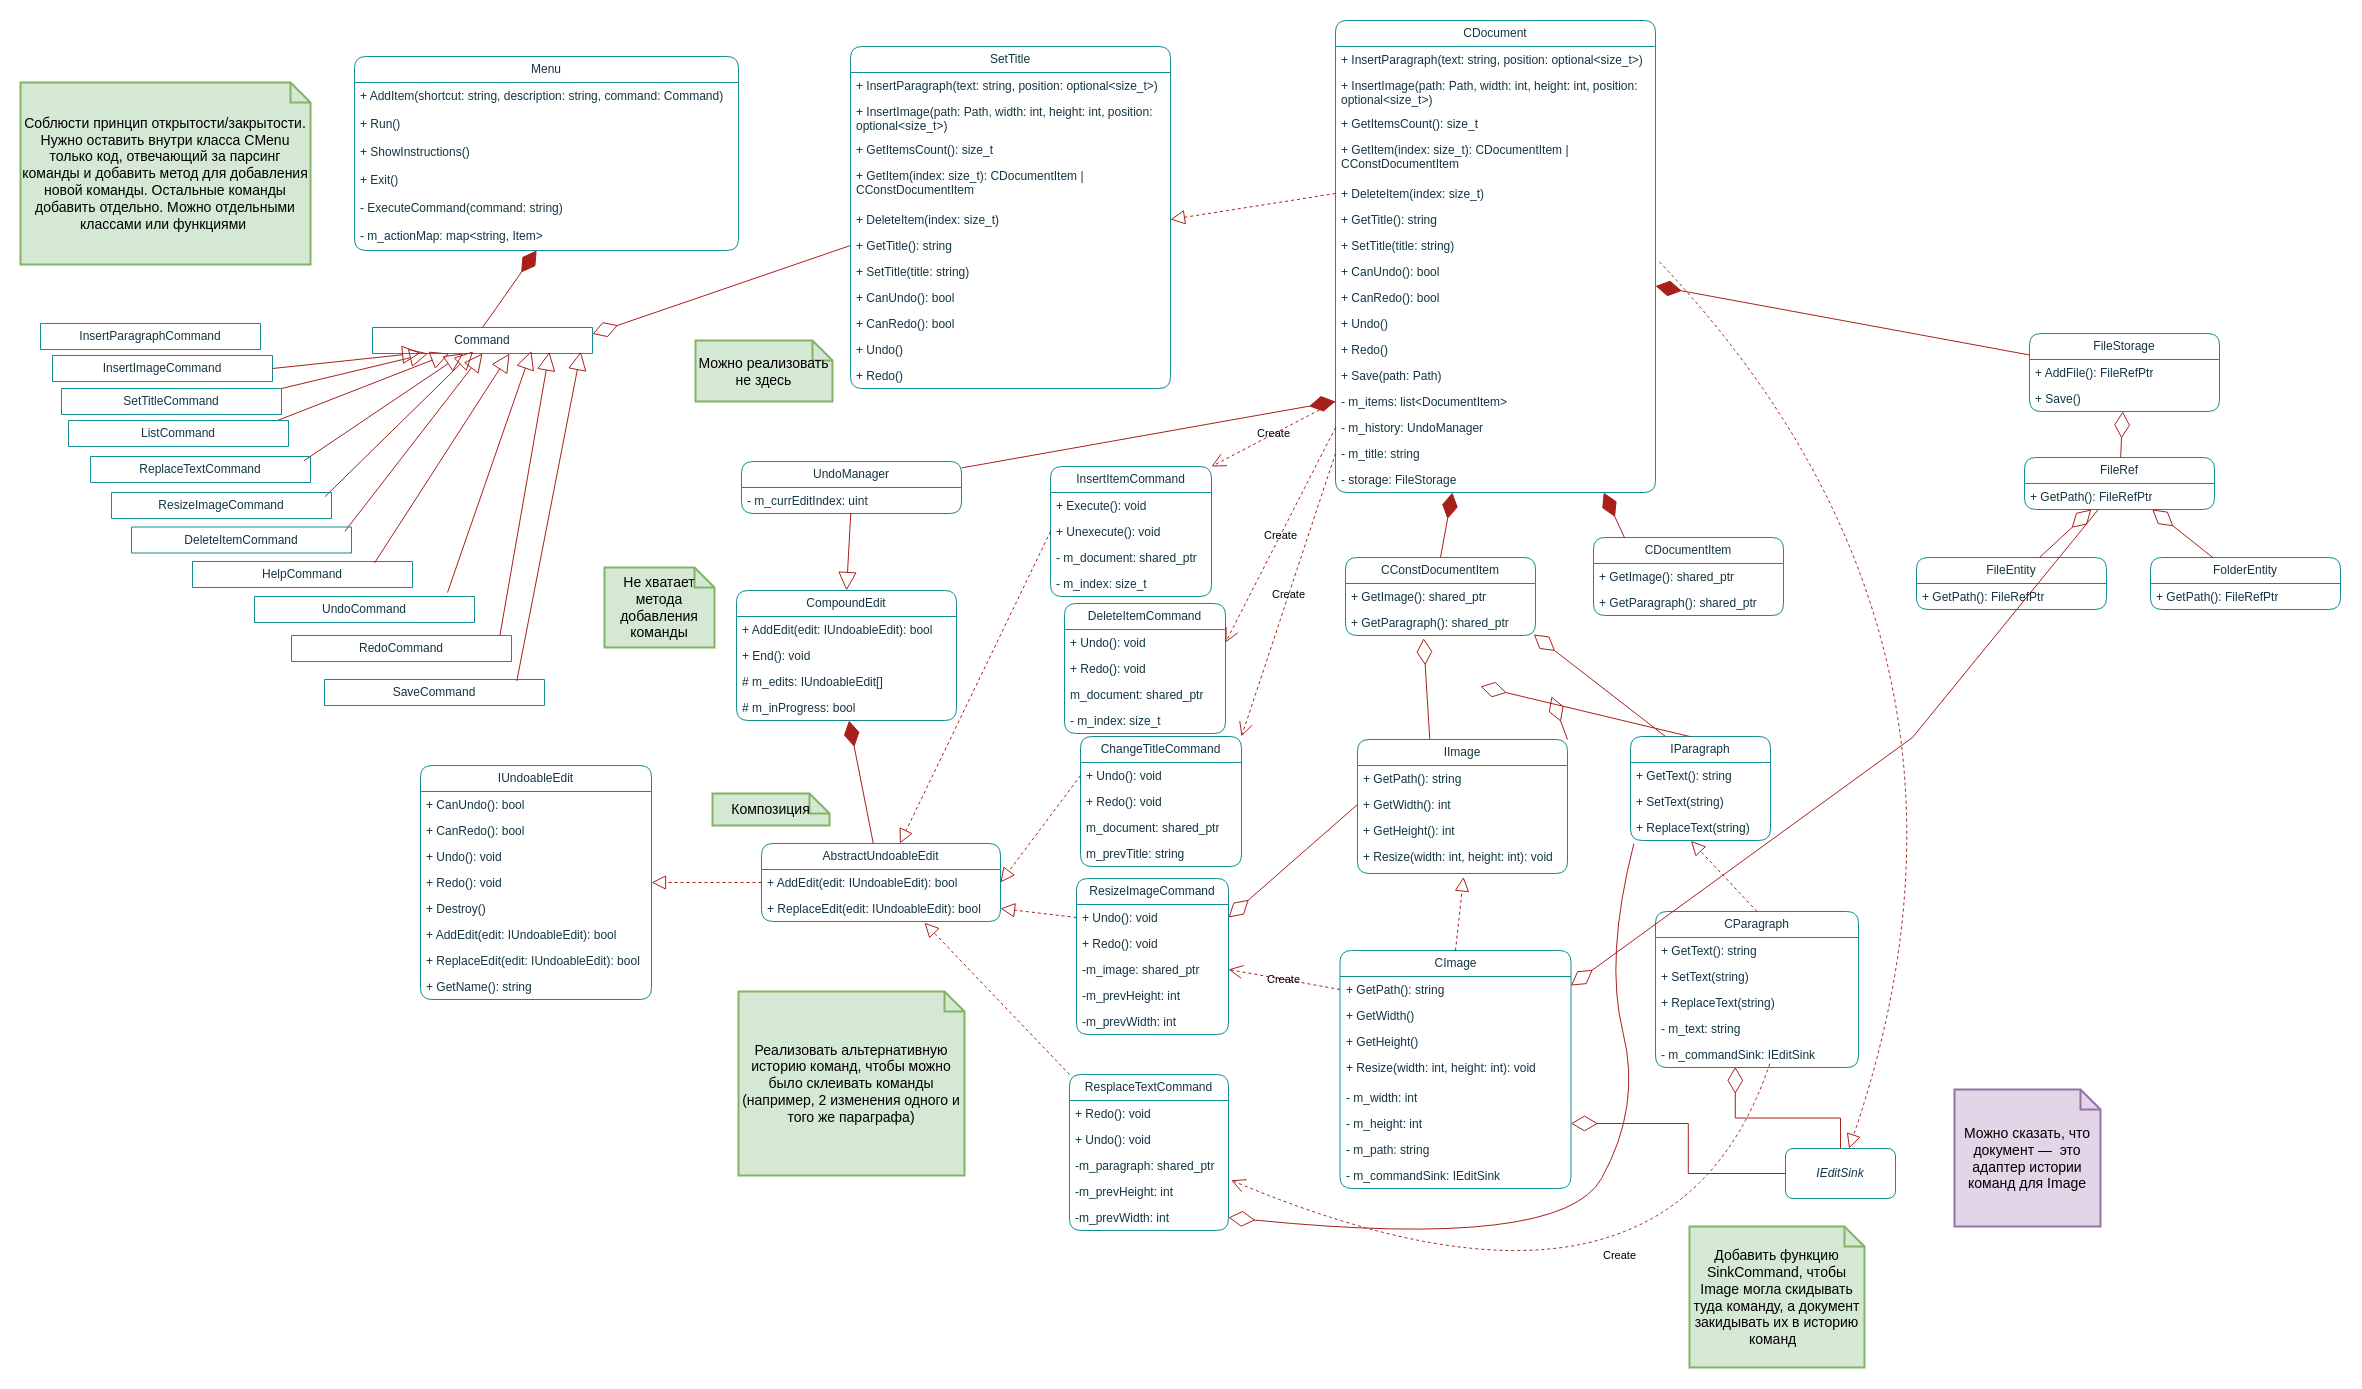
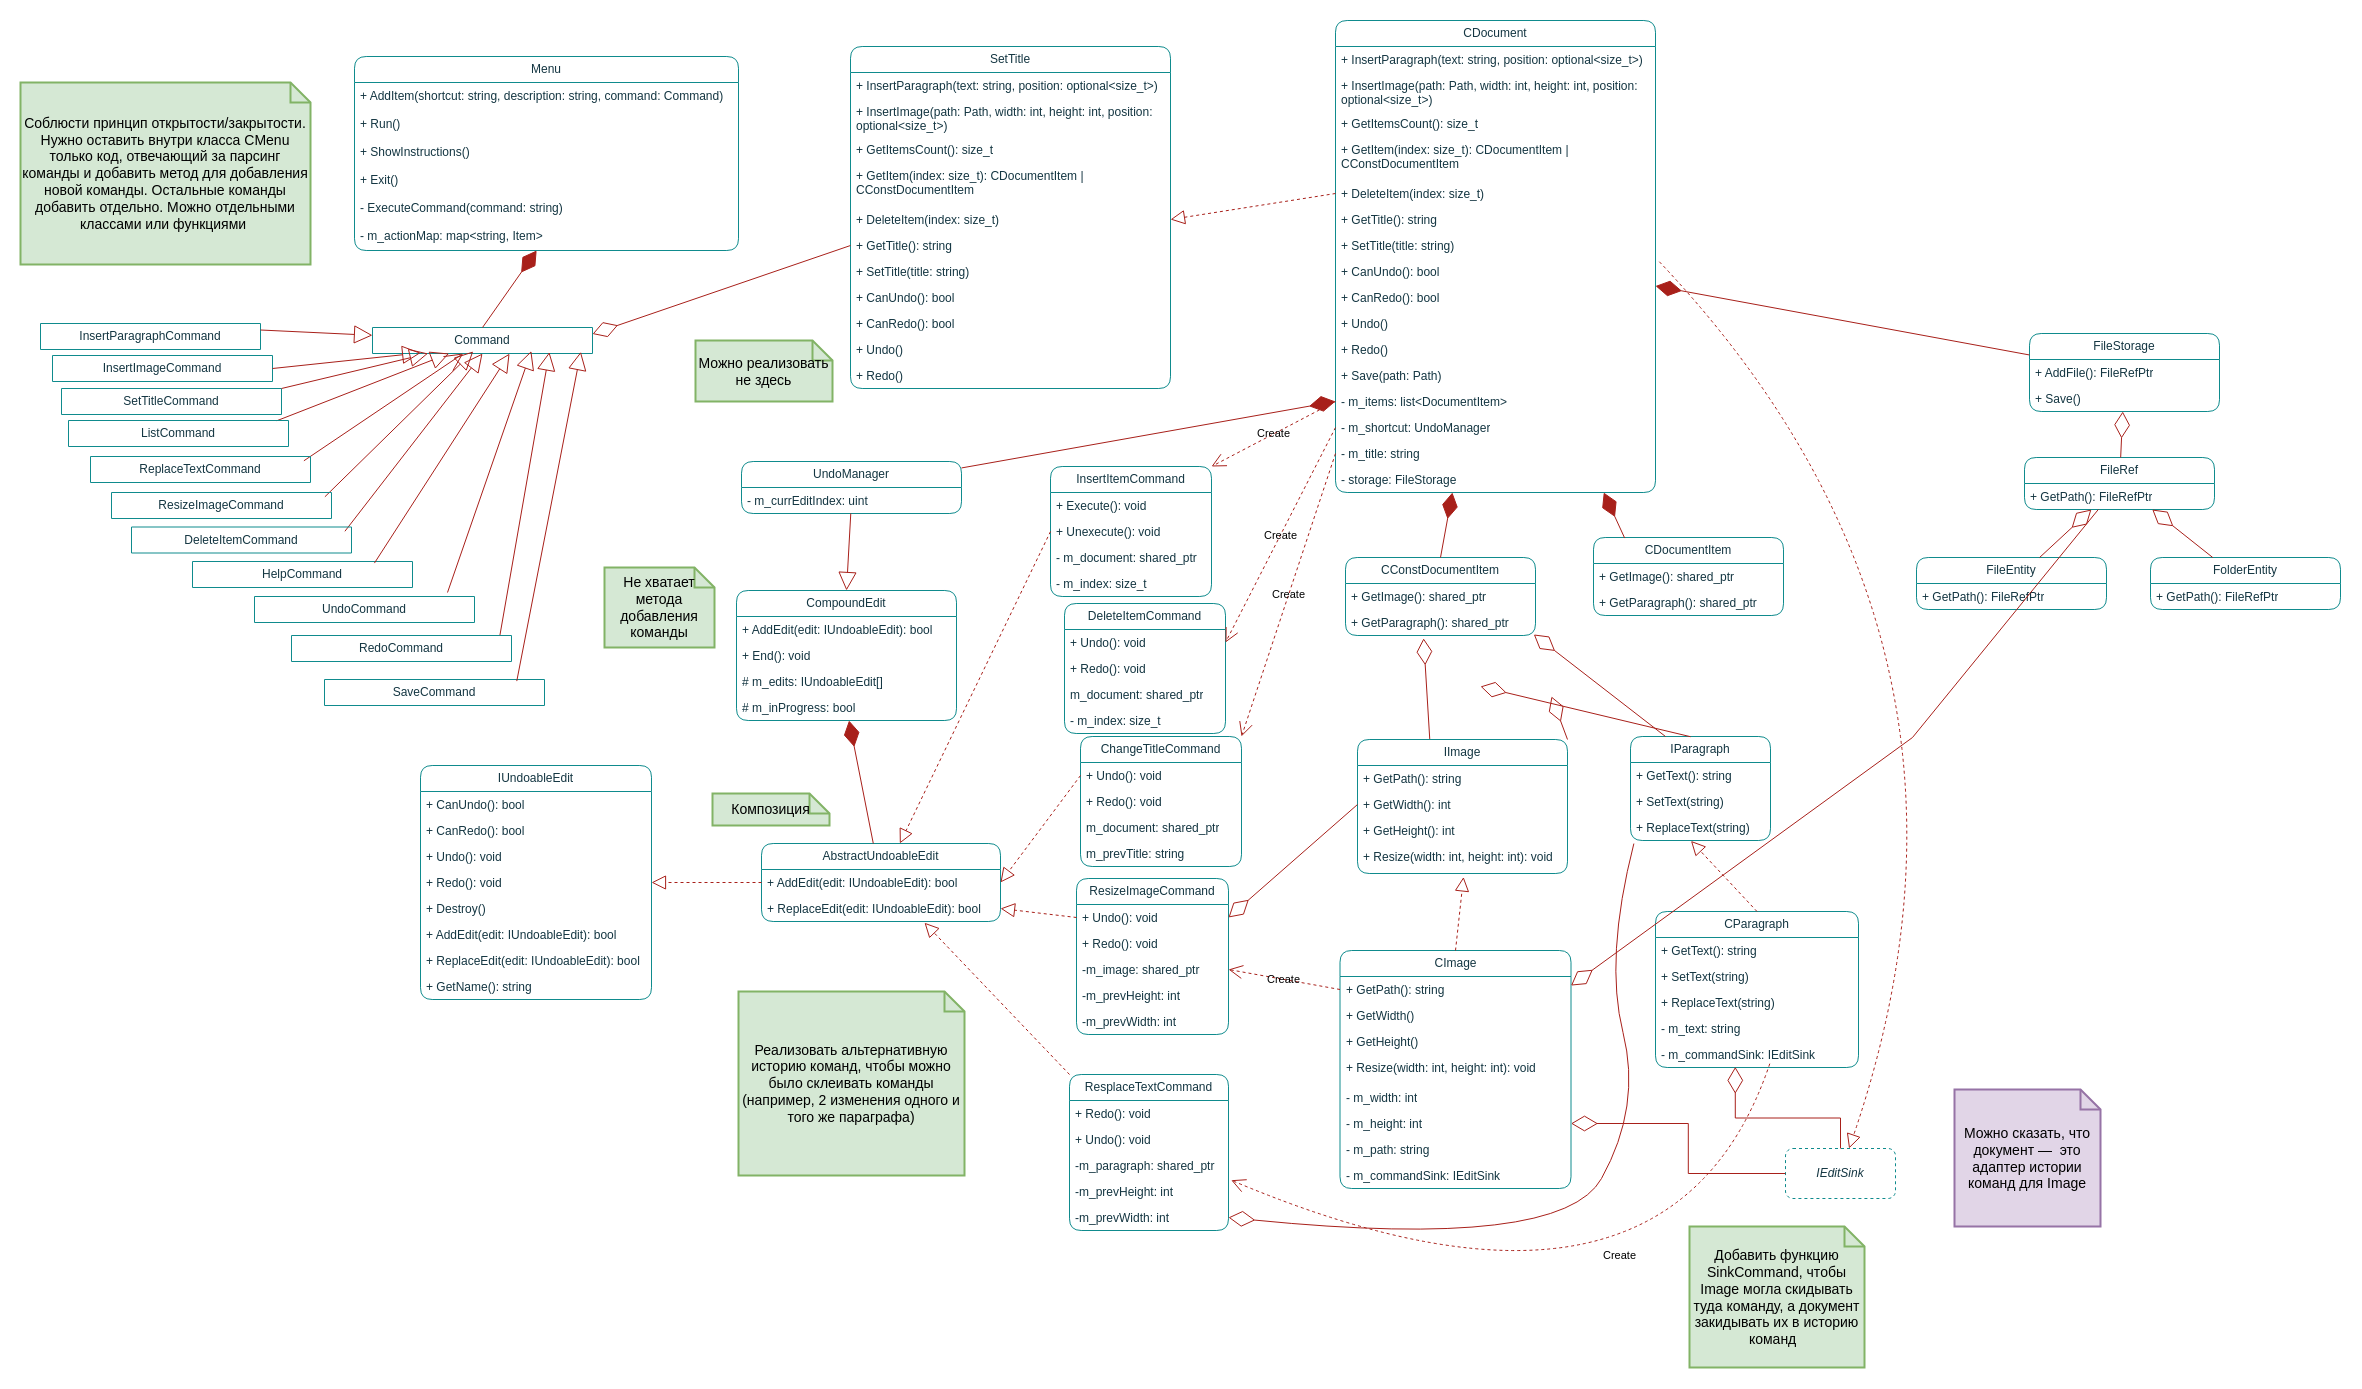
none -> (308, 332)
(447, 365) -> (451, 361)
(1416, 429) -> (1421, 429)
(1841, 1174) -> (1841, 1174)
